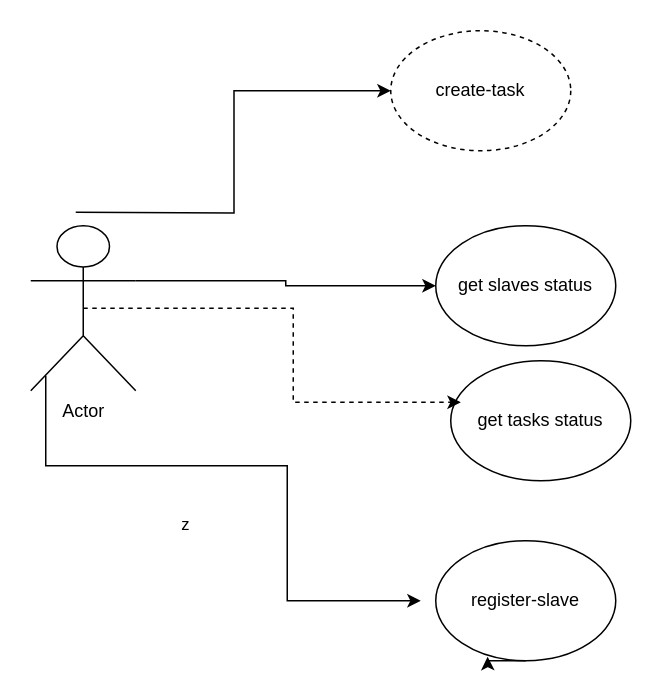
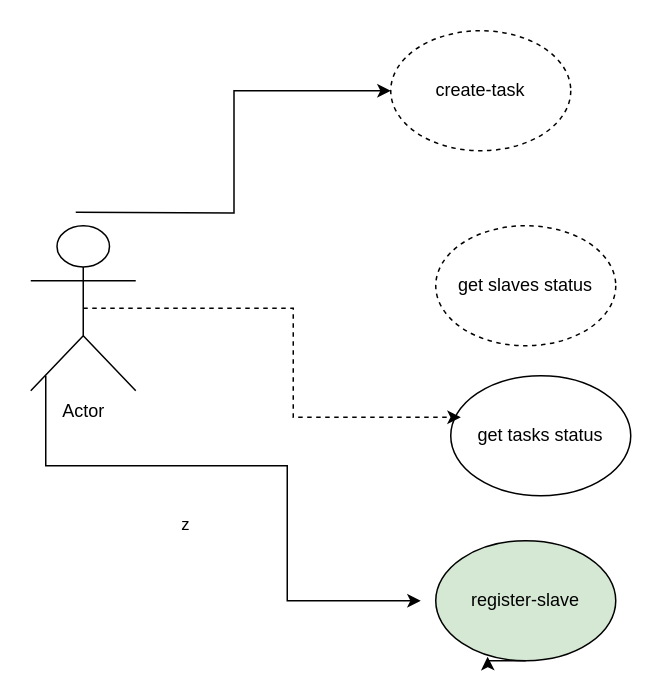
(284, 281) -> none
(526, 286) -> (526, 286)
(541, 421) -> (541, 436)
(526, 601) -> (526, 601)
